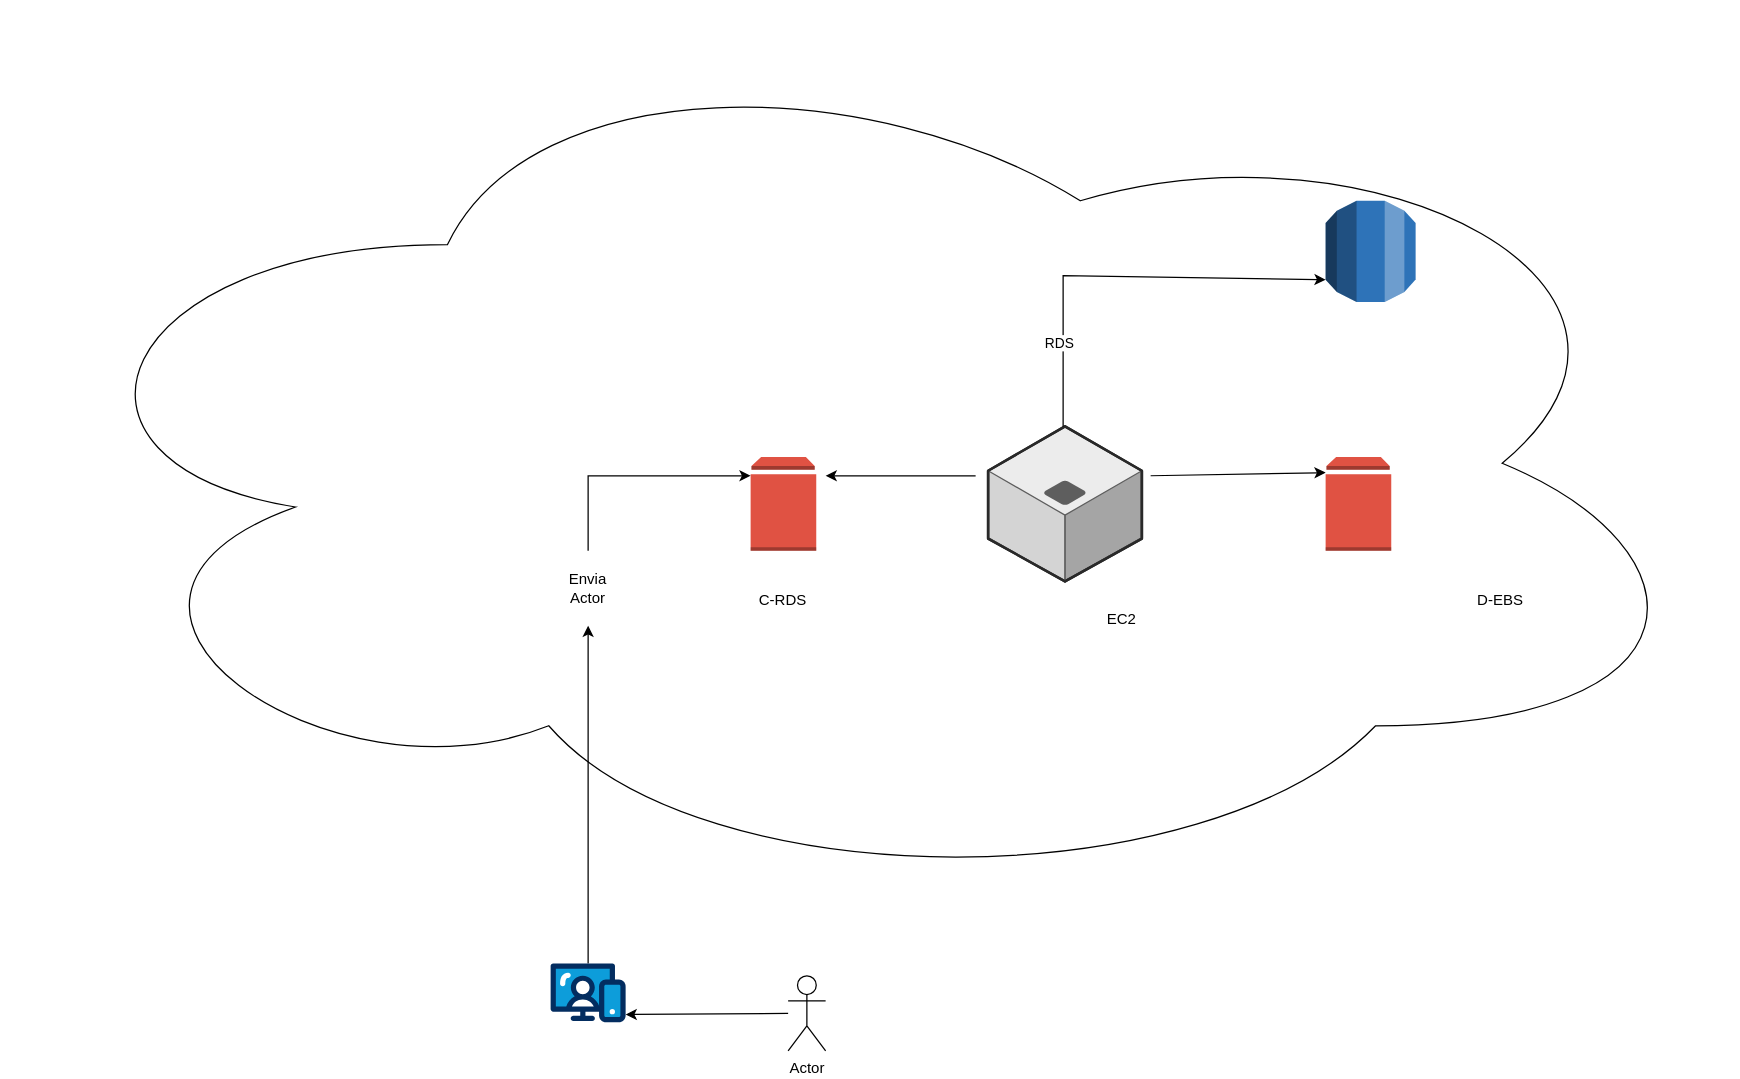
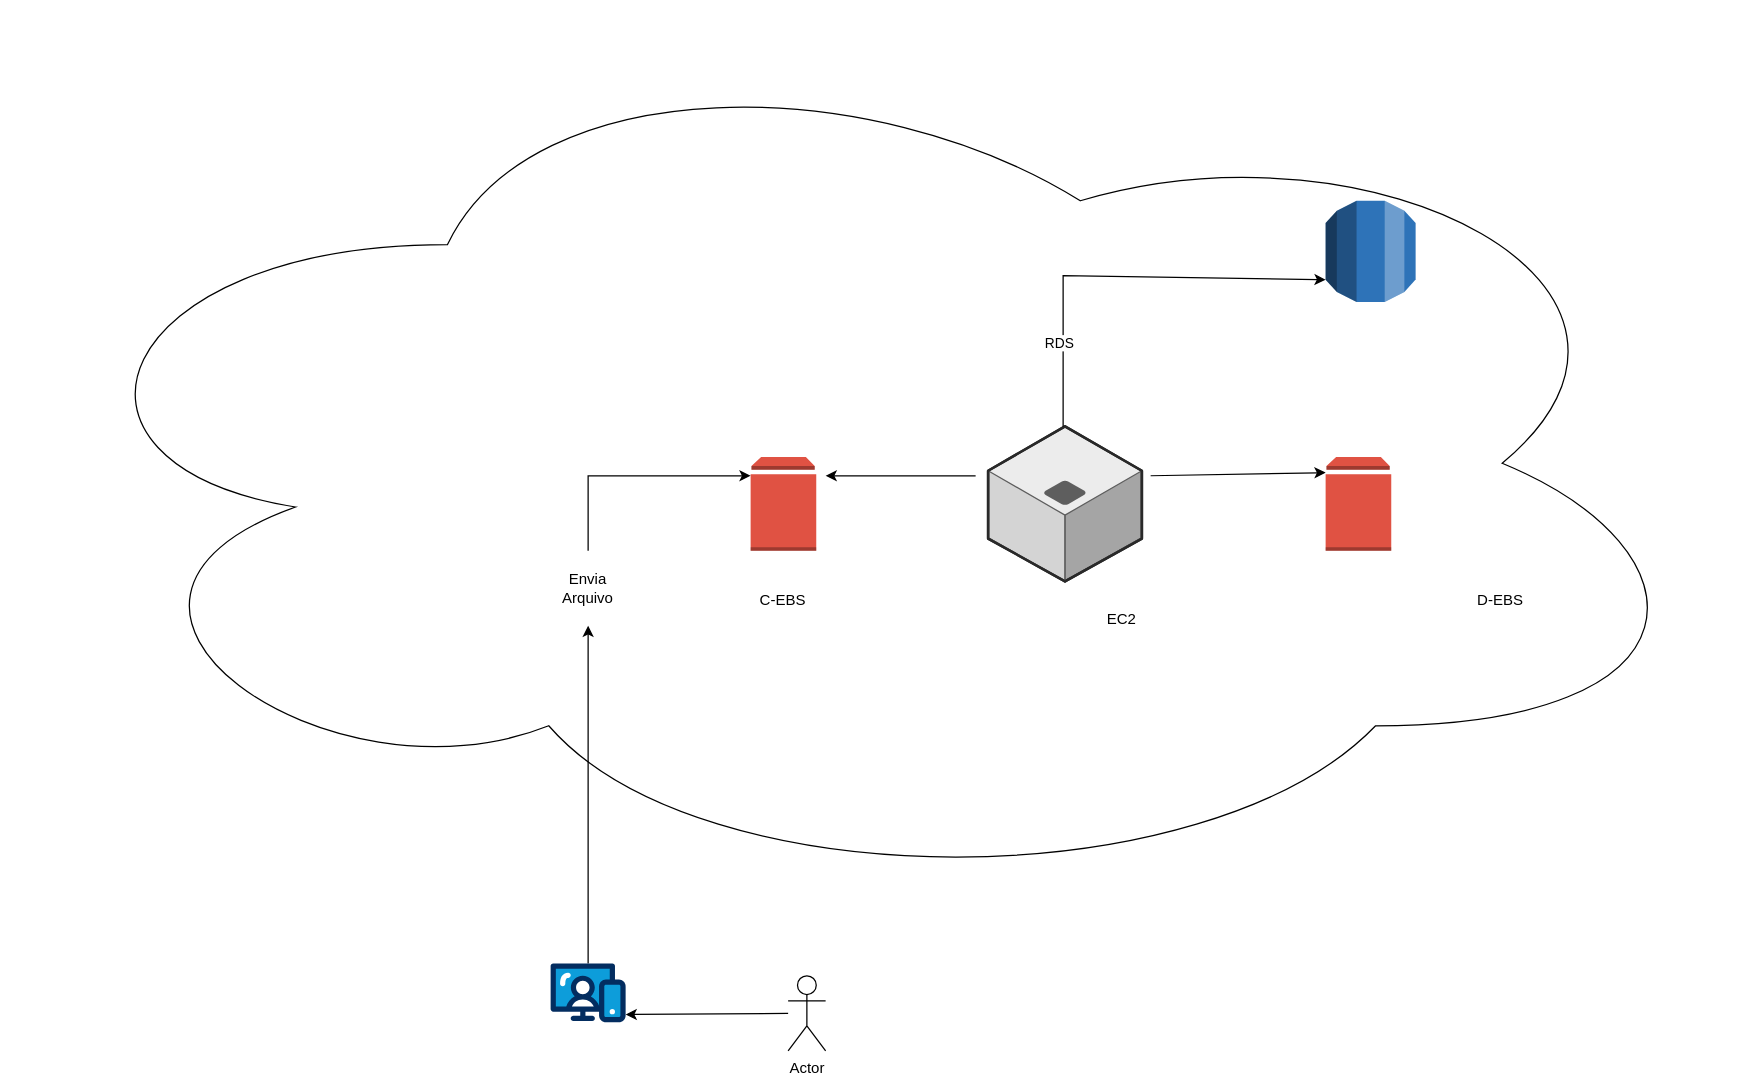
(588, 588) -> (588, 588)
(783, 601) -> (783, 601)
